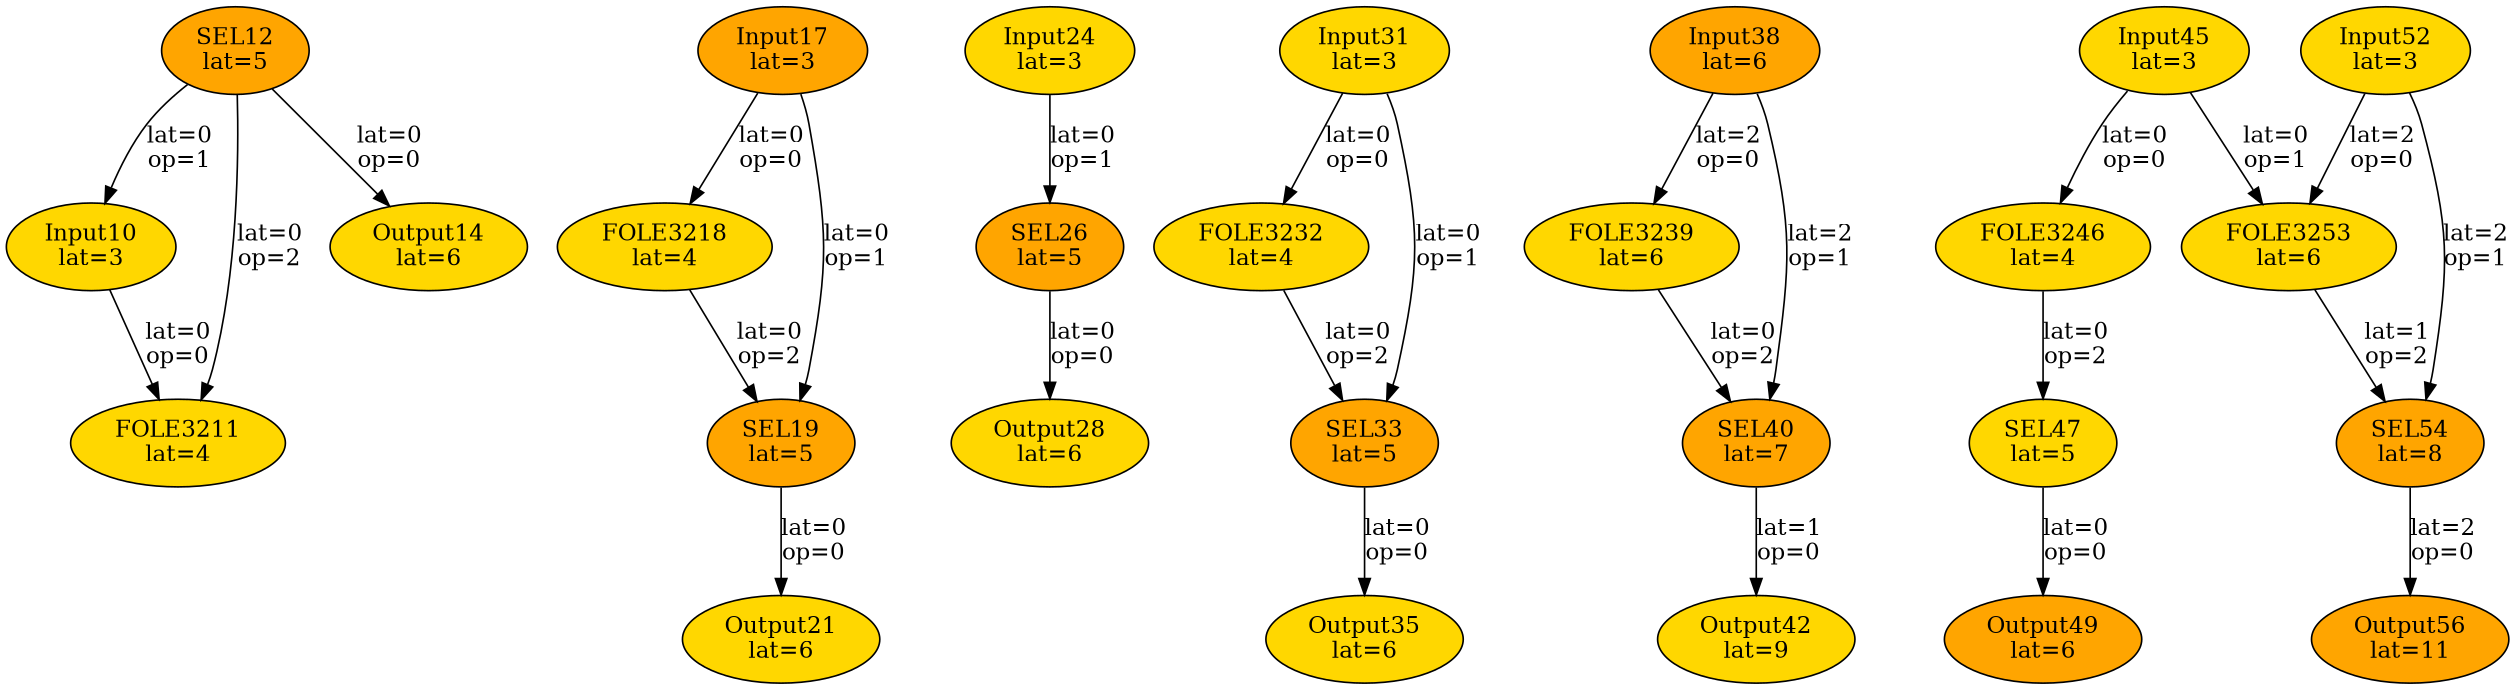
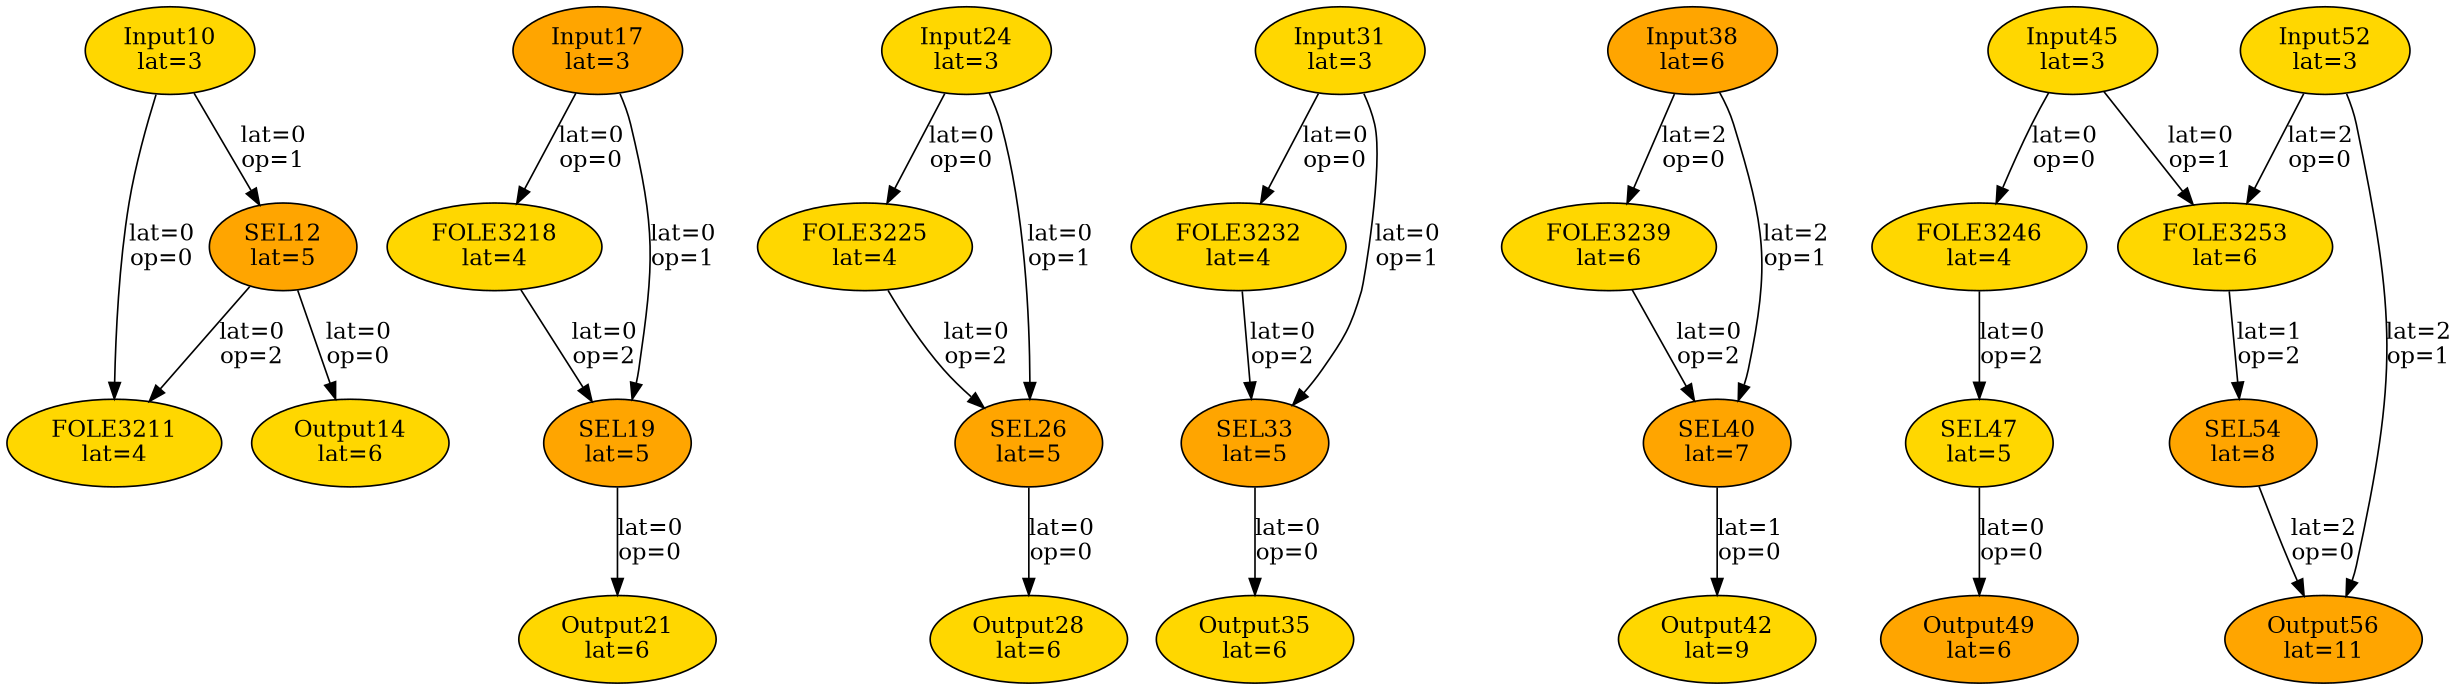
(142, 131) -> (223, 142)
(2444, 236) -> (2387, 337)
none -> (865, 247)
